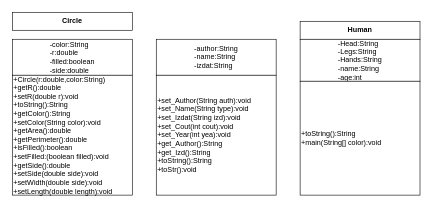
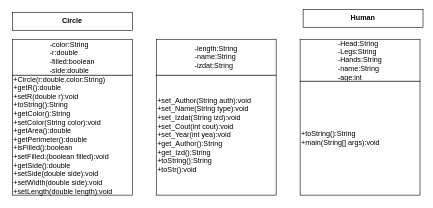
(360, 30) -> (363, 18)
(216, 57) -> (216, 57)
(348, 138) -> (347, 138)
